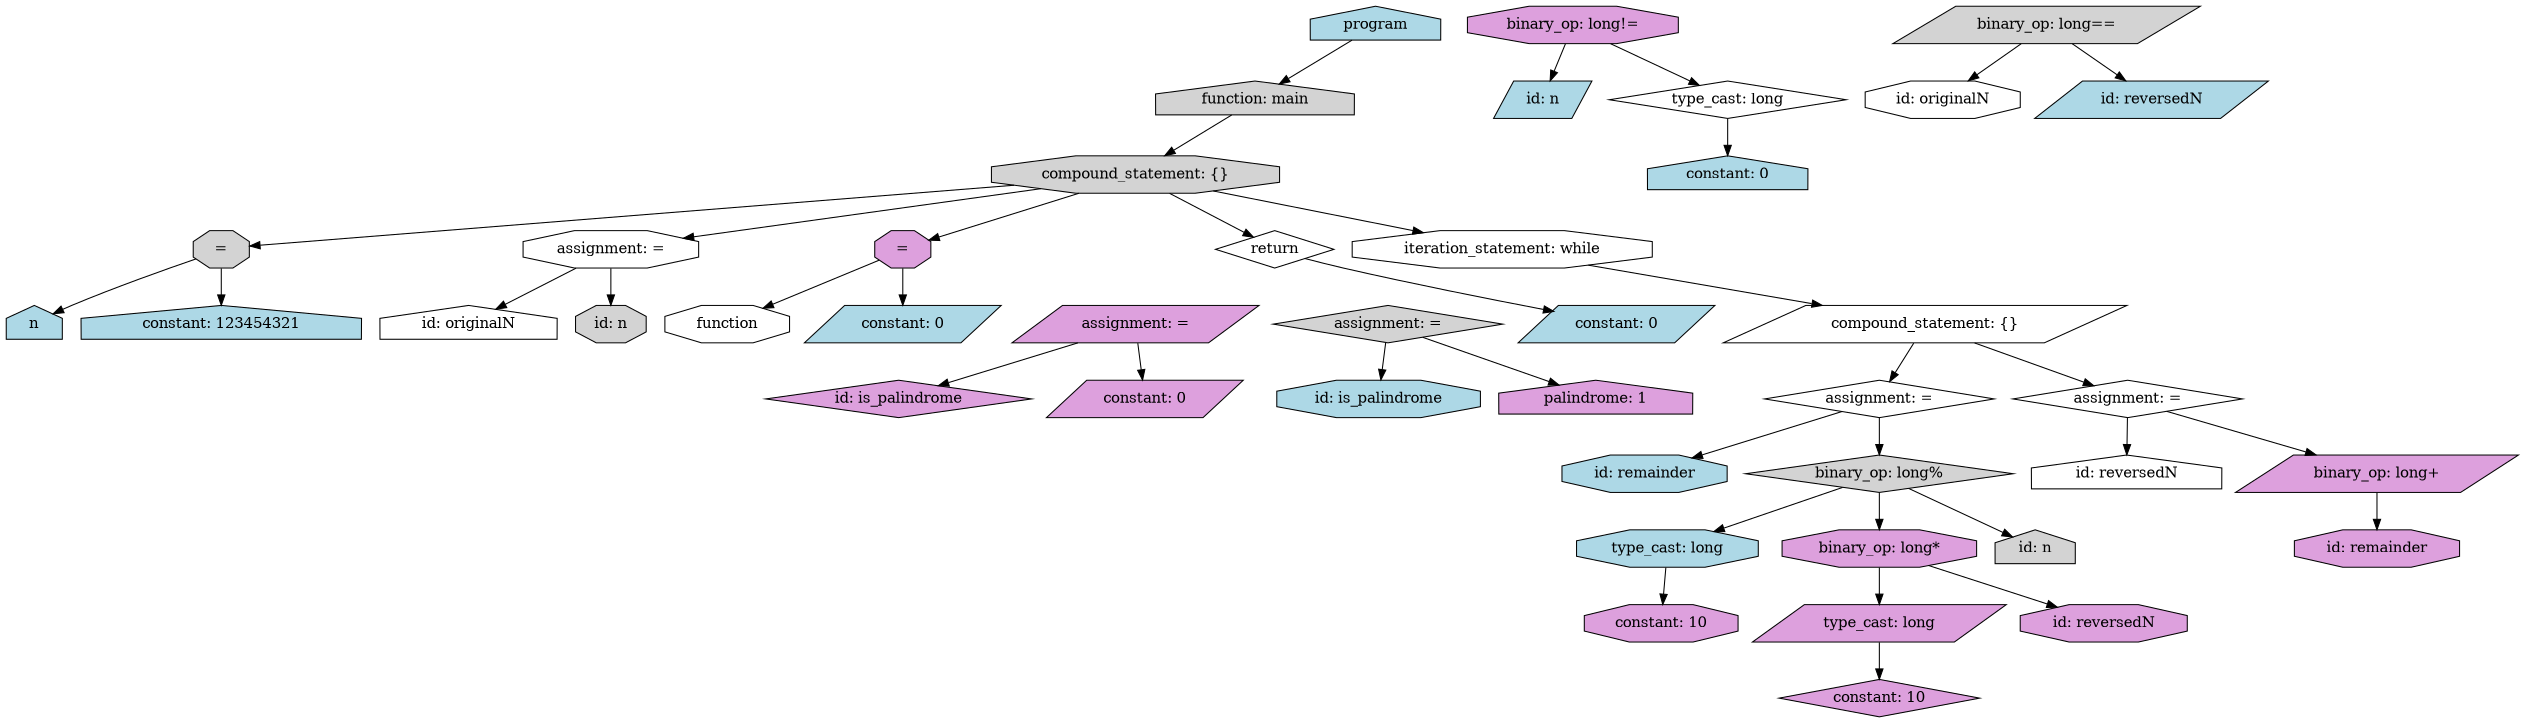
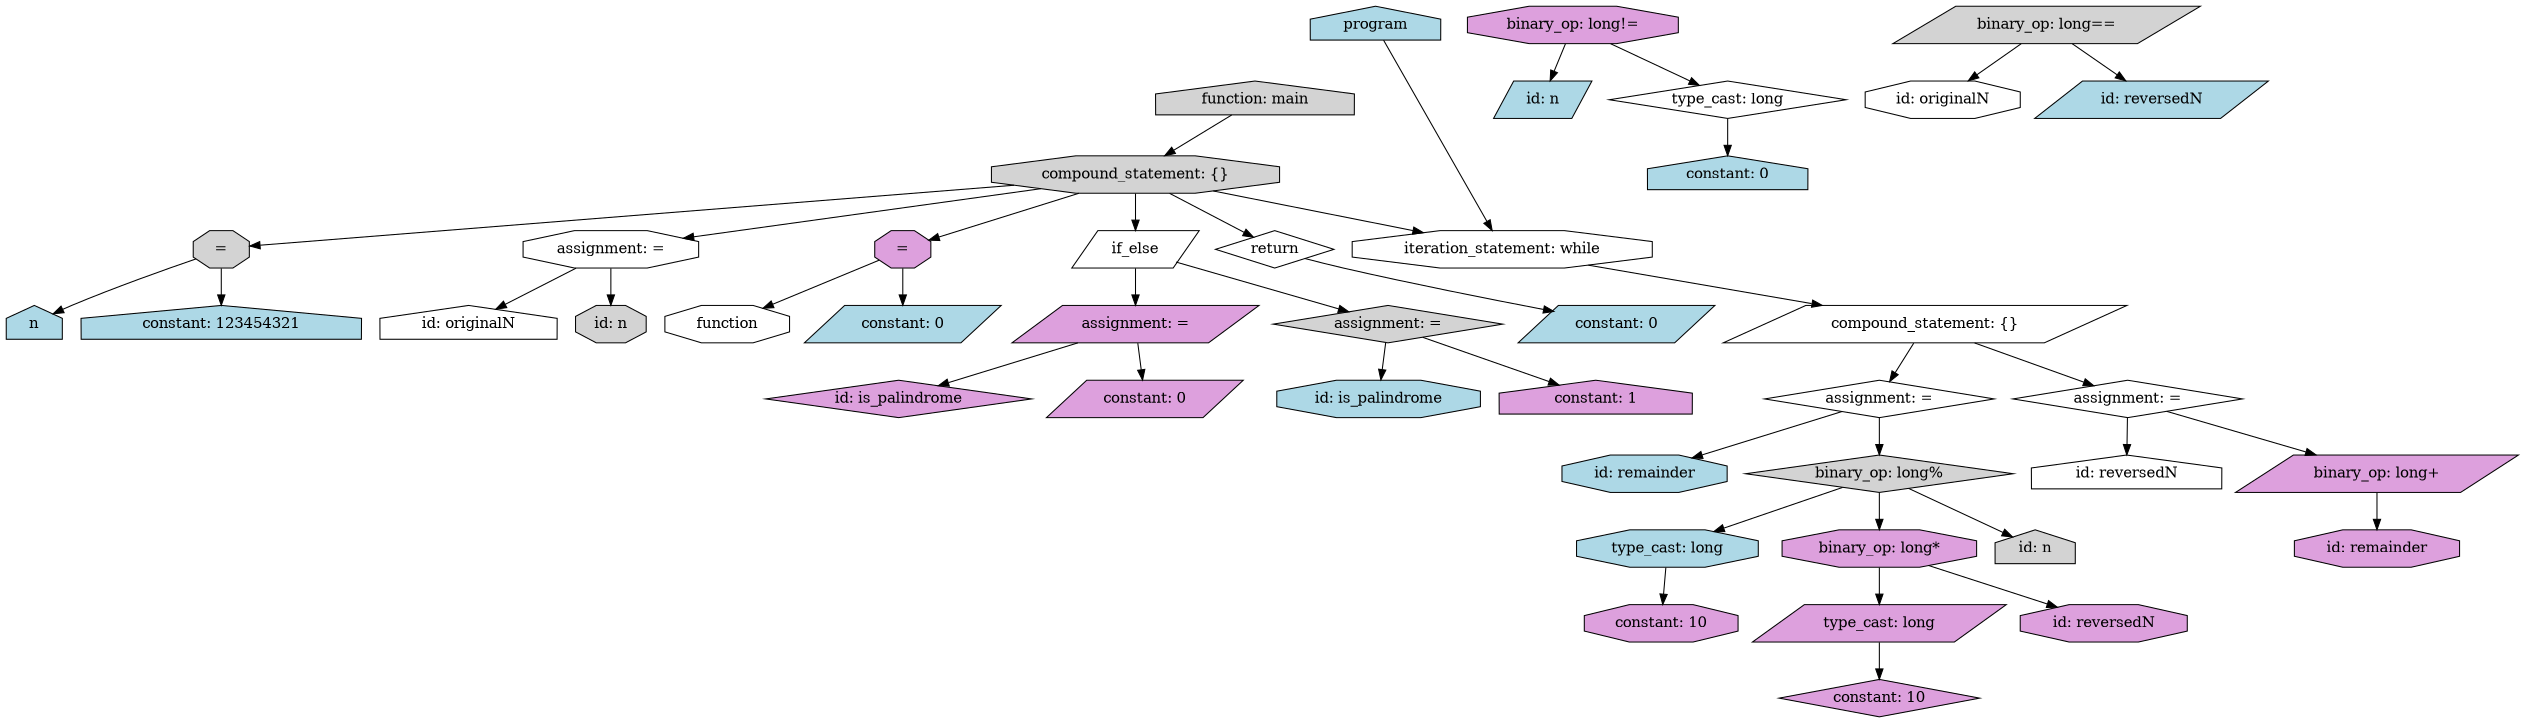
(1320, 59) -> (1435, 131)
none -> (1136, 249)
(1596, 399) -> (1596, 399)
